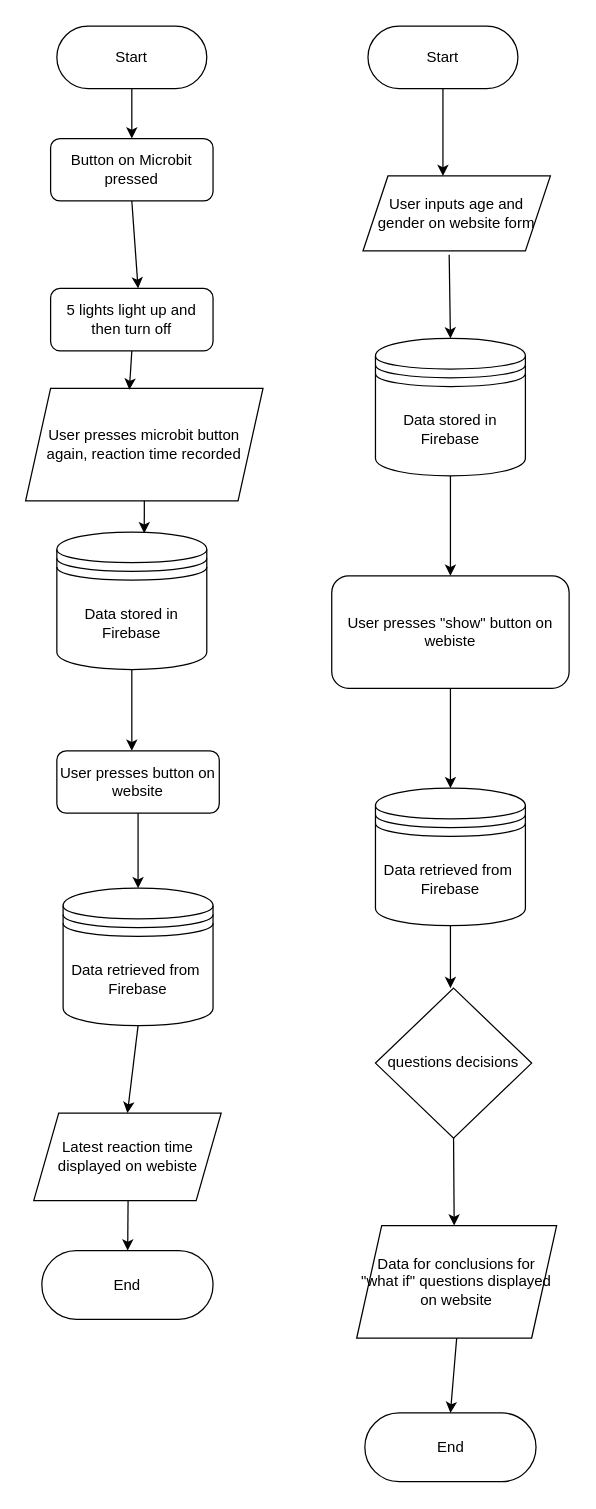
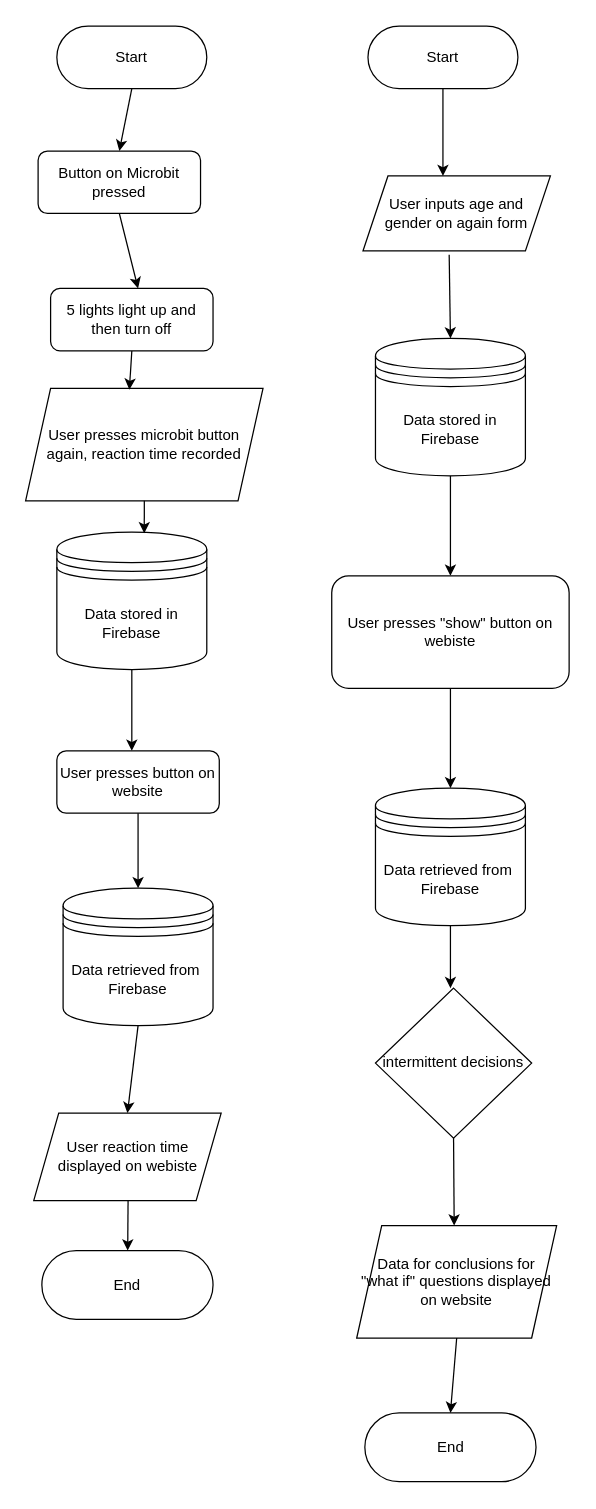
(132, 169) -> (119, 182)
(457, 213) -> (457, 213)
(454, 1063) -> (454, 1063)
(128, 1157) -> (128, 1157)
